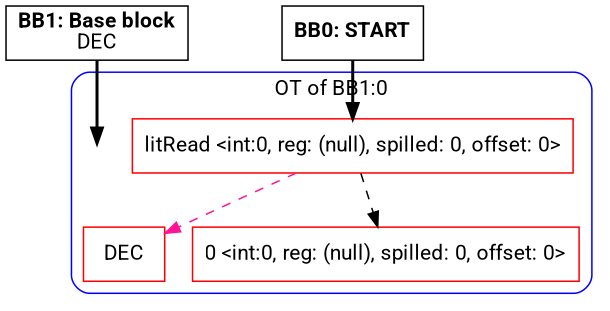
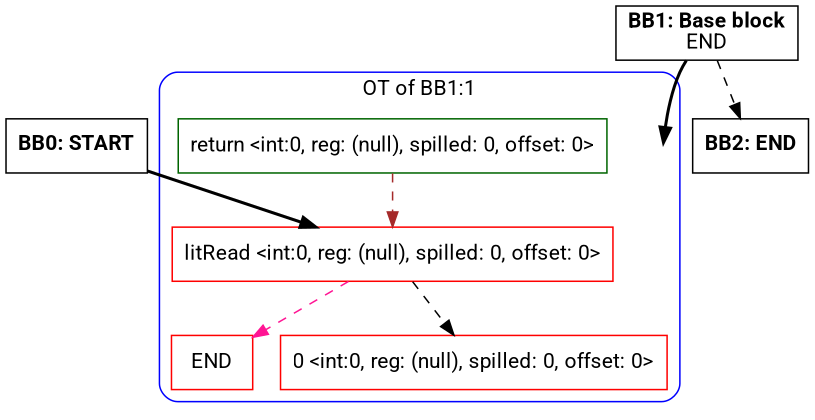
(97, 42) -> (707, 42)
(332, 89) -> (420, 89)
none -> (393, 146)
none -> (751, 146)
(124, 254) -> (212, 363)
